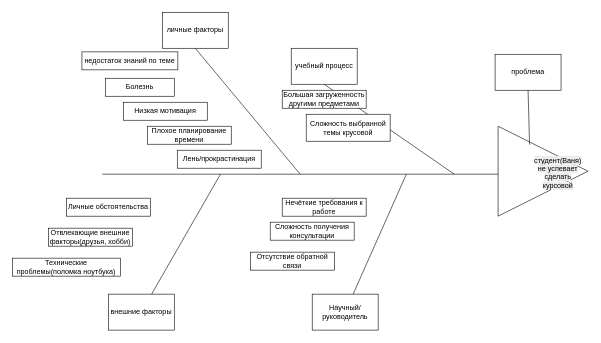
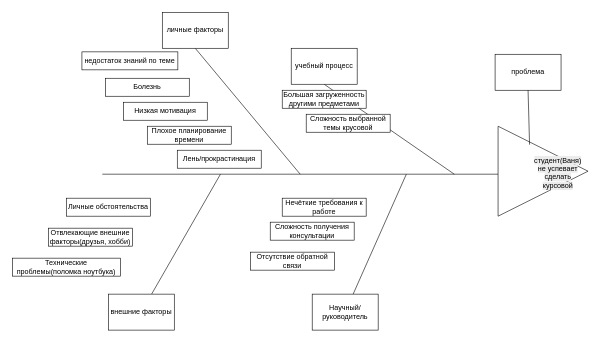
(140, 87) -> (147, 87)
(348, 128) -> (348, 123)
